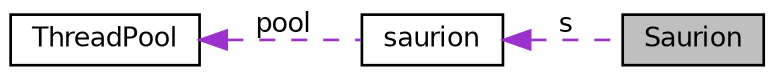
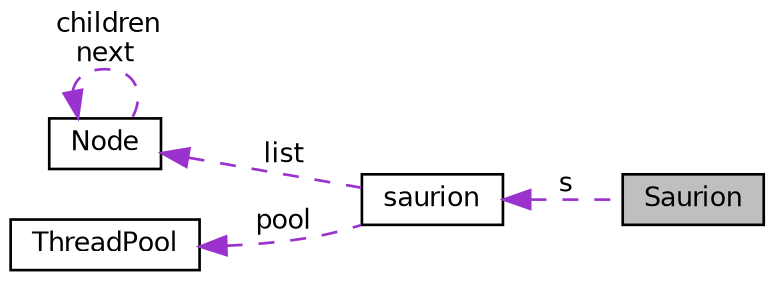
none -> (105, 144)
